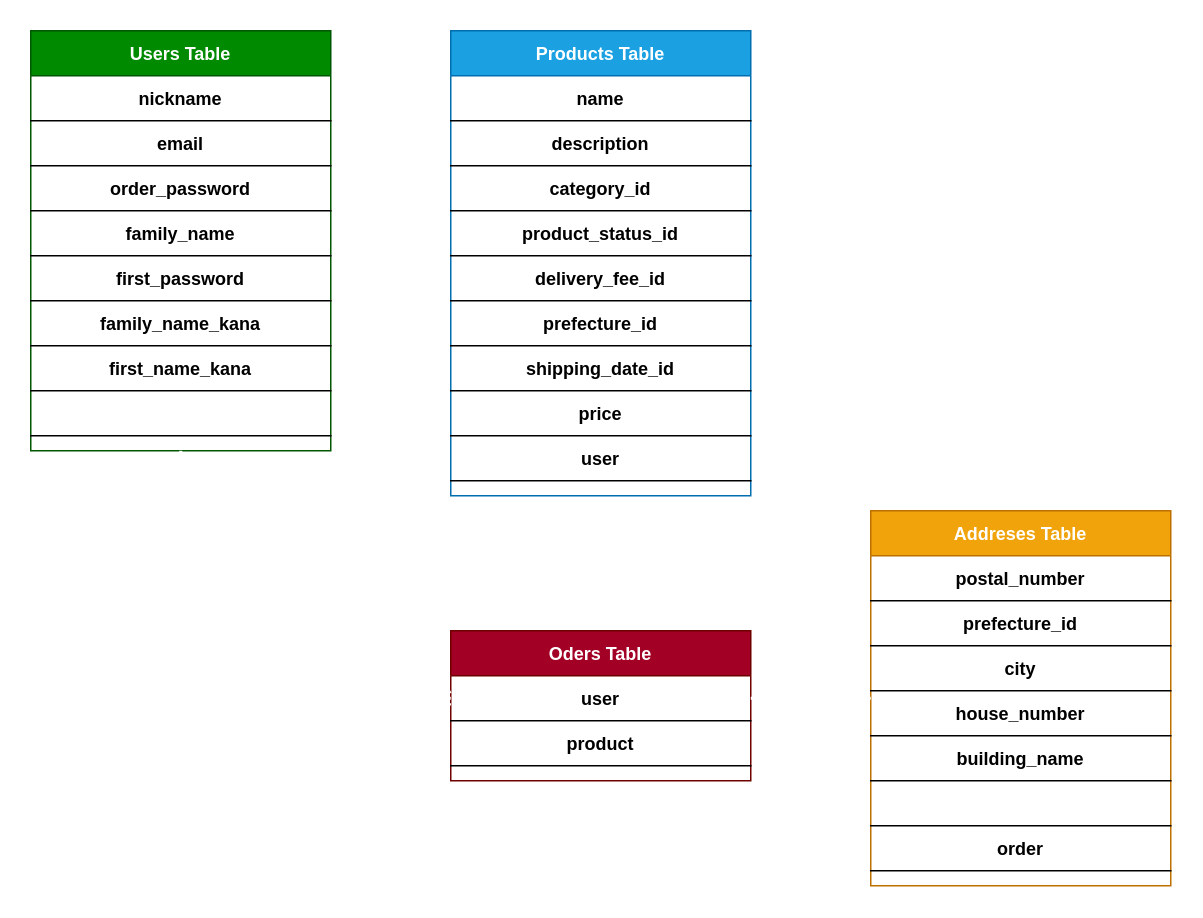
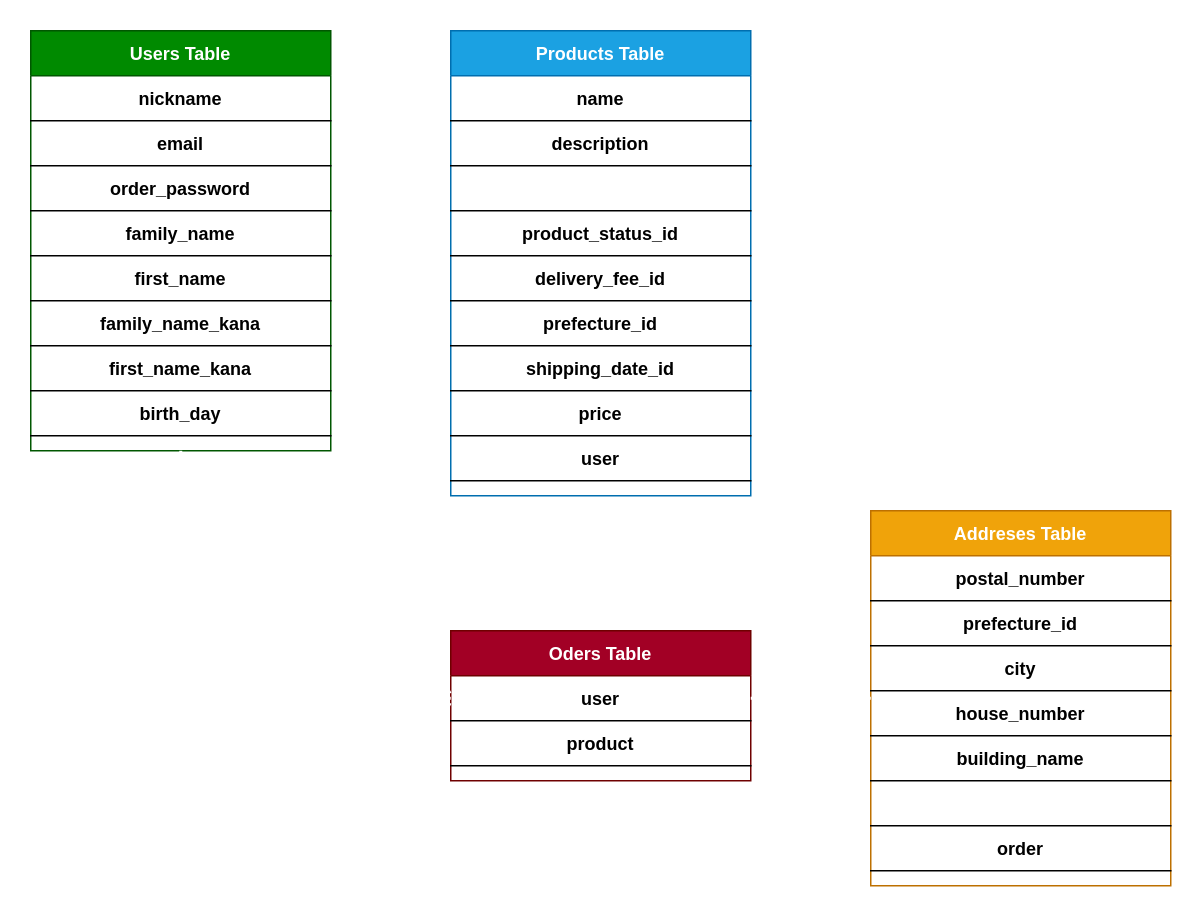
(601, 188) -> none
(180, 279) -> (180, 279)
none -> (181, 413)
